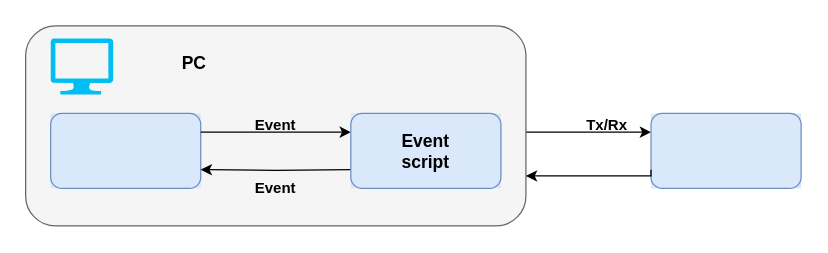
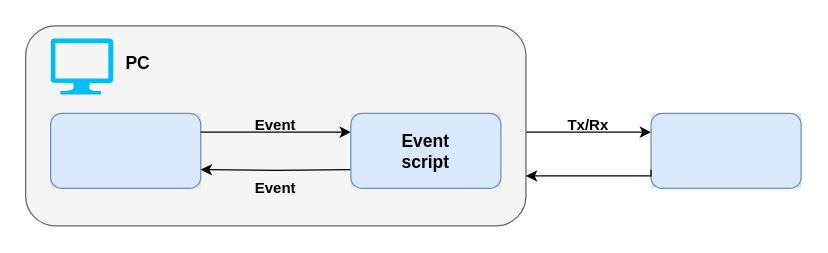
(194, 63) -> (138, 63)
(607, 126) -> (588, 126)
